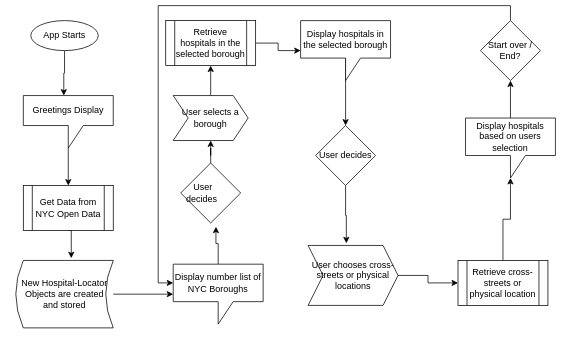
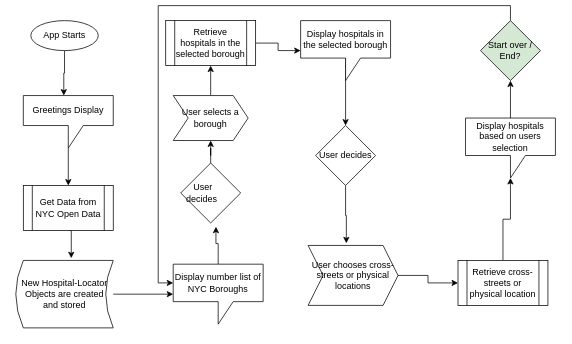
(510, 51) -> (510, 51)
